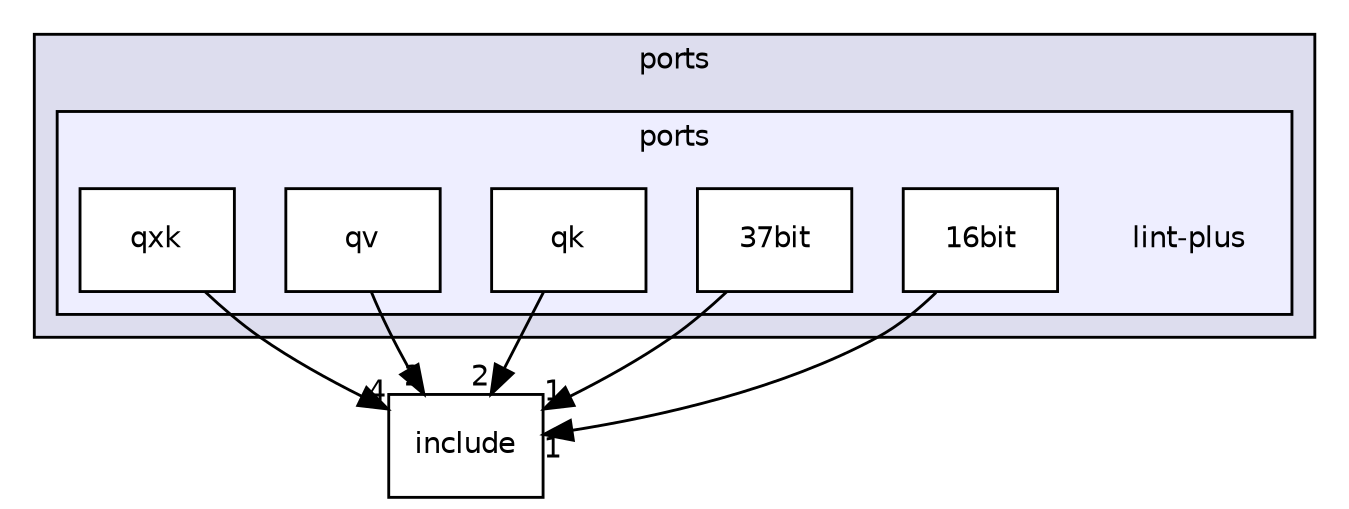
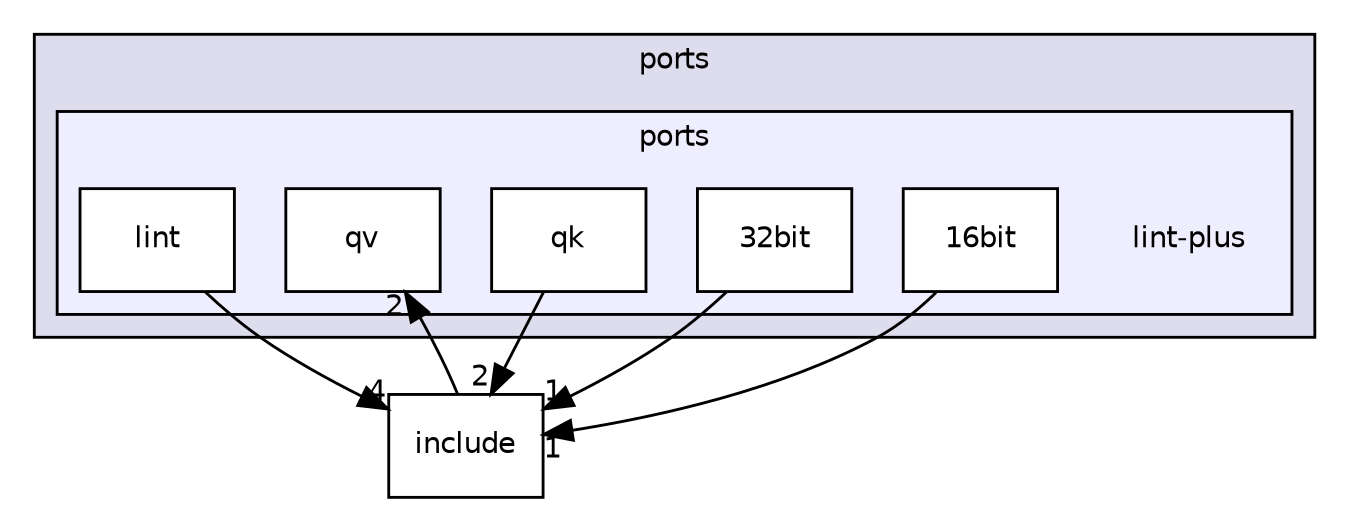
(157, 240) -> (157, 240)
(775, 240) -> (775, 240)
(389, 331) -> (440, 355)
